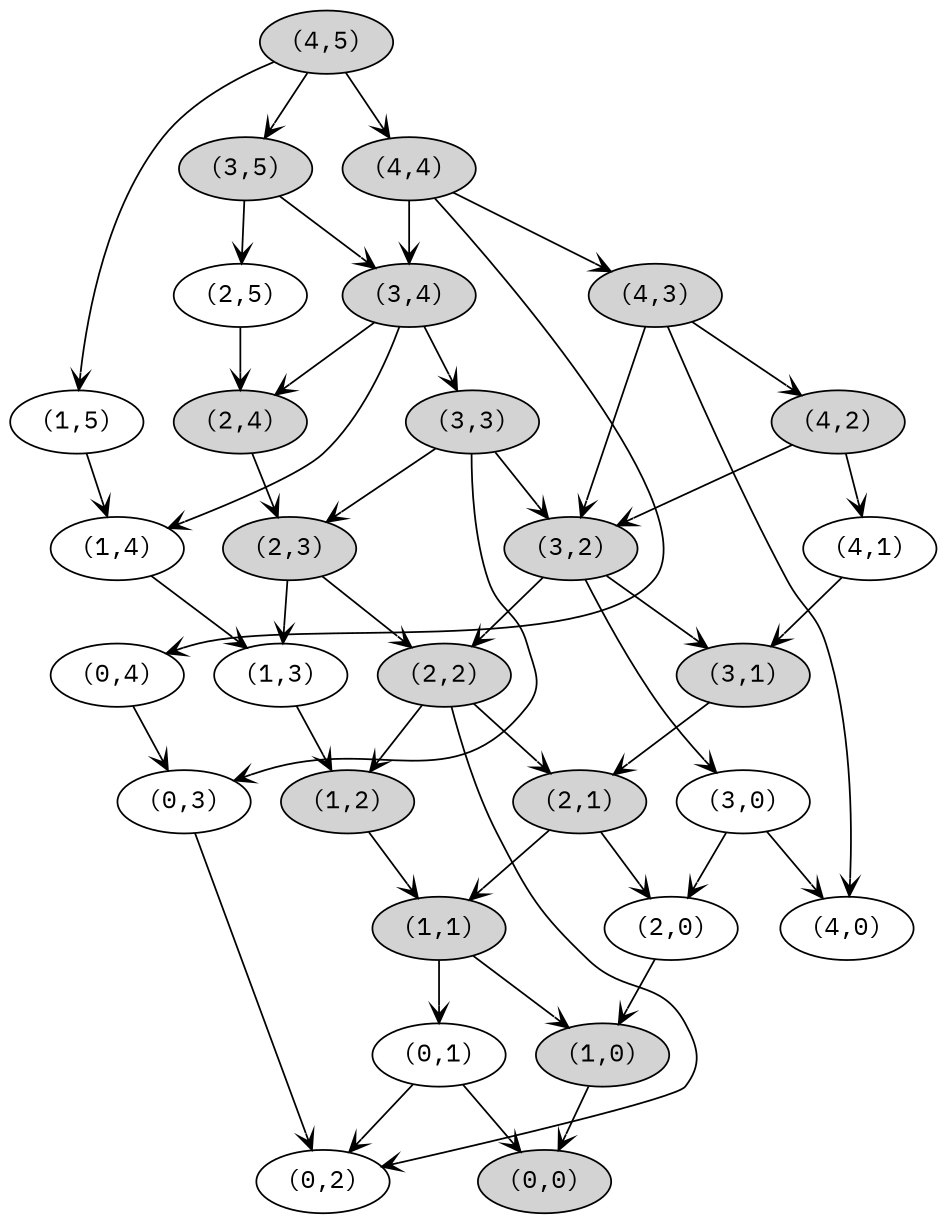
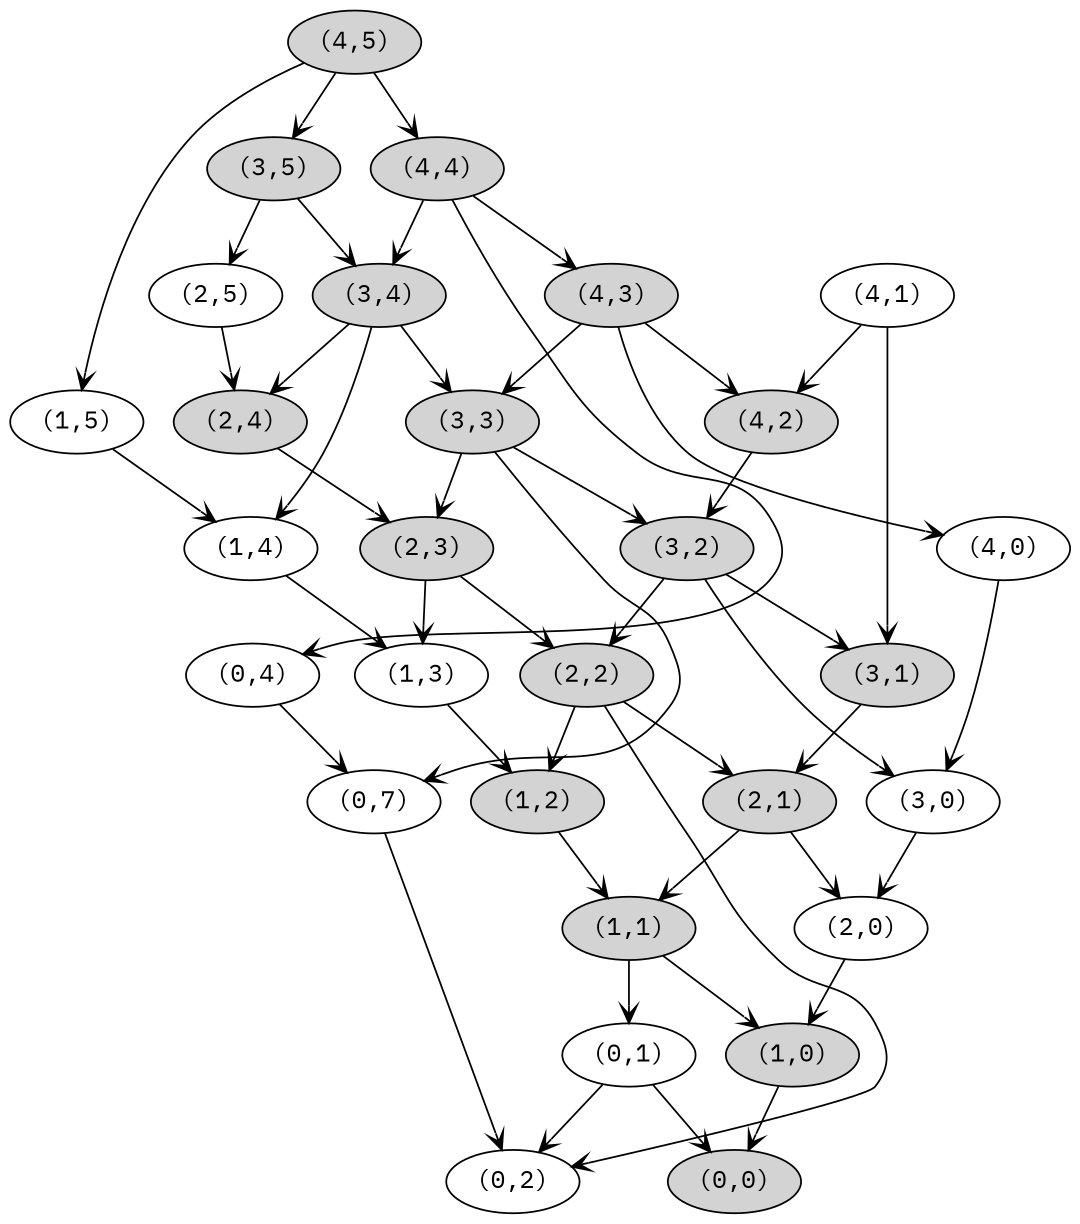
(618, 409) -> (557, 346)
(852, 476) -> (835, 352)
(184, 802) -> (374, 802)
(789, 858) -> (980, 669)
